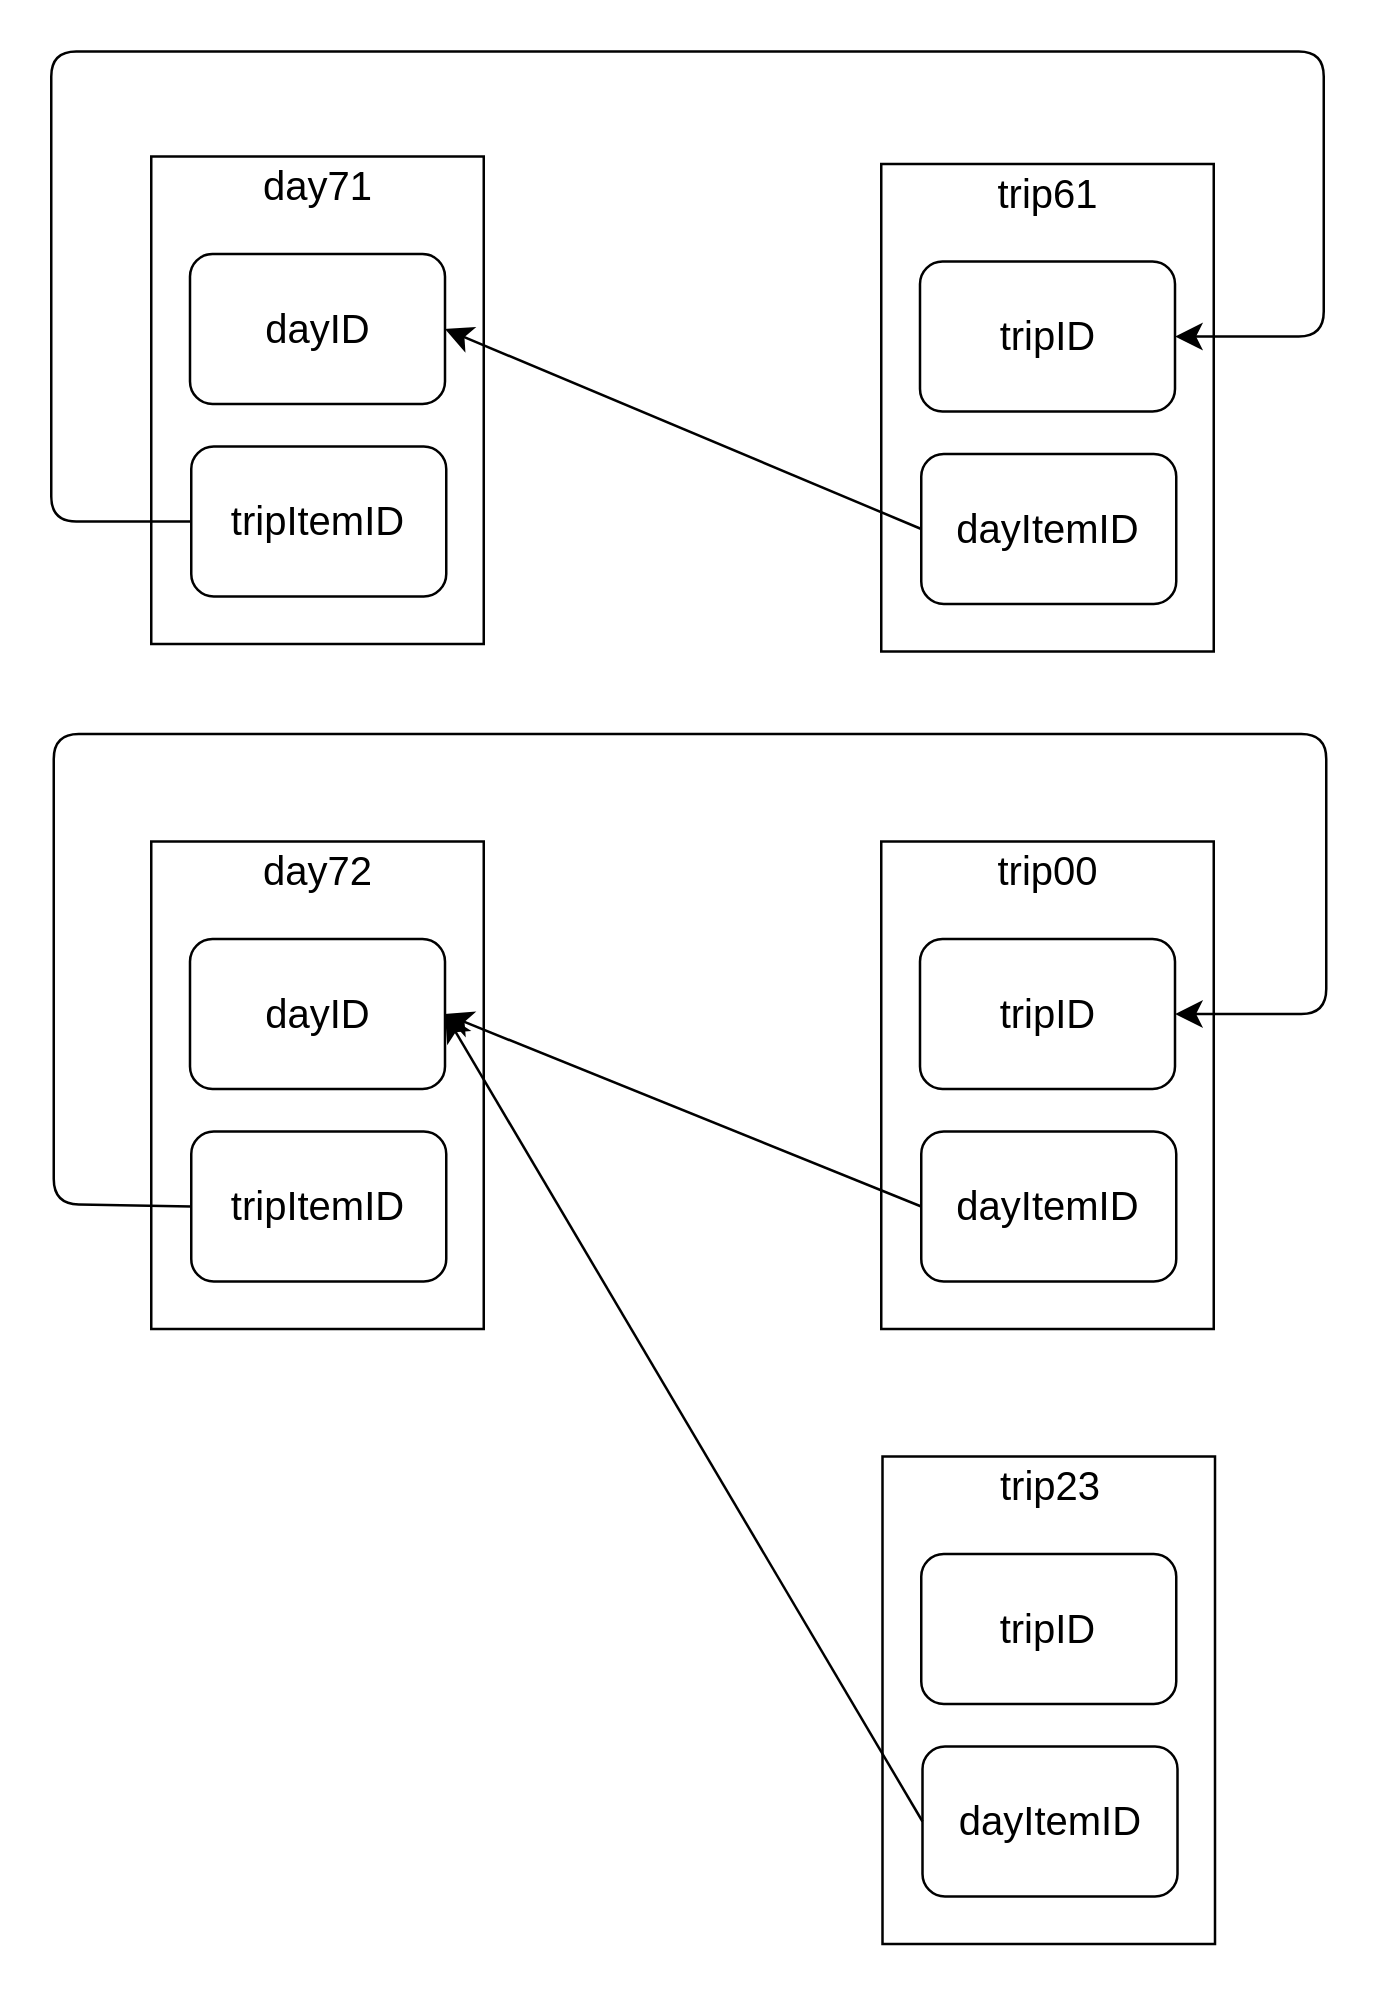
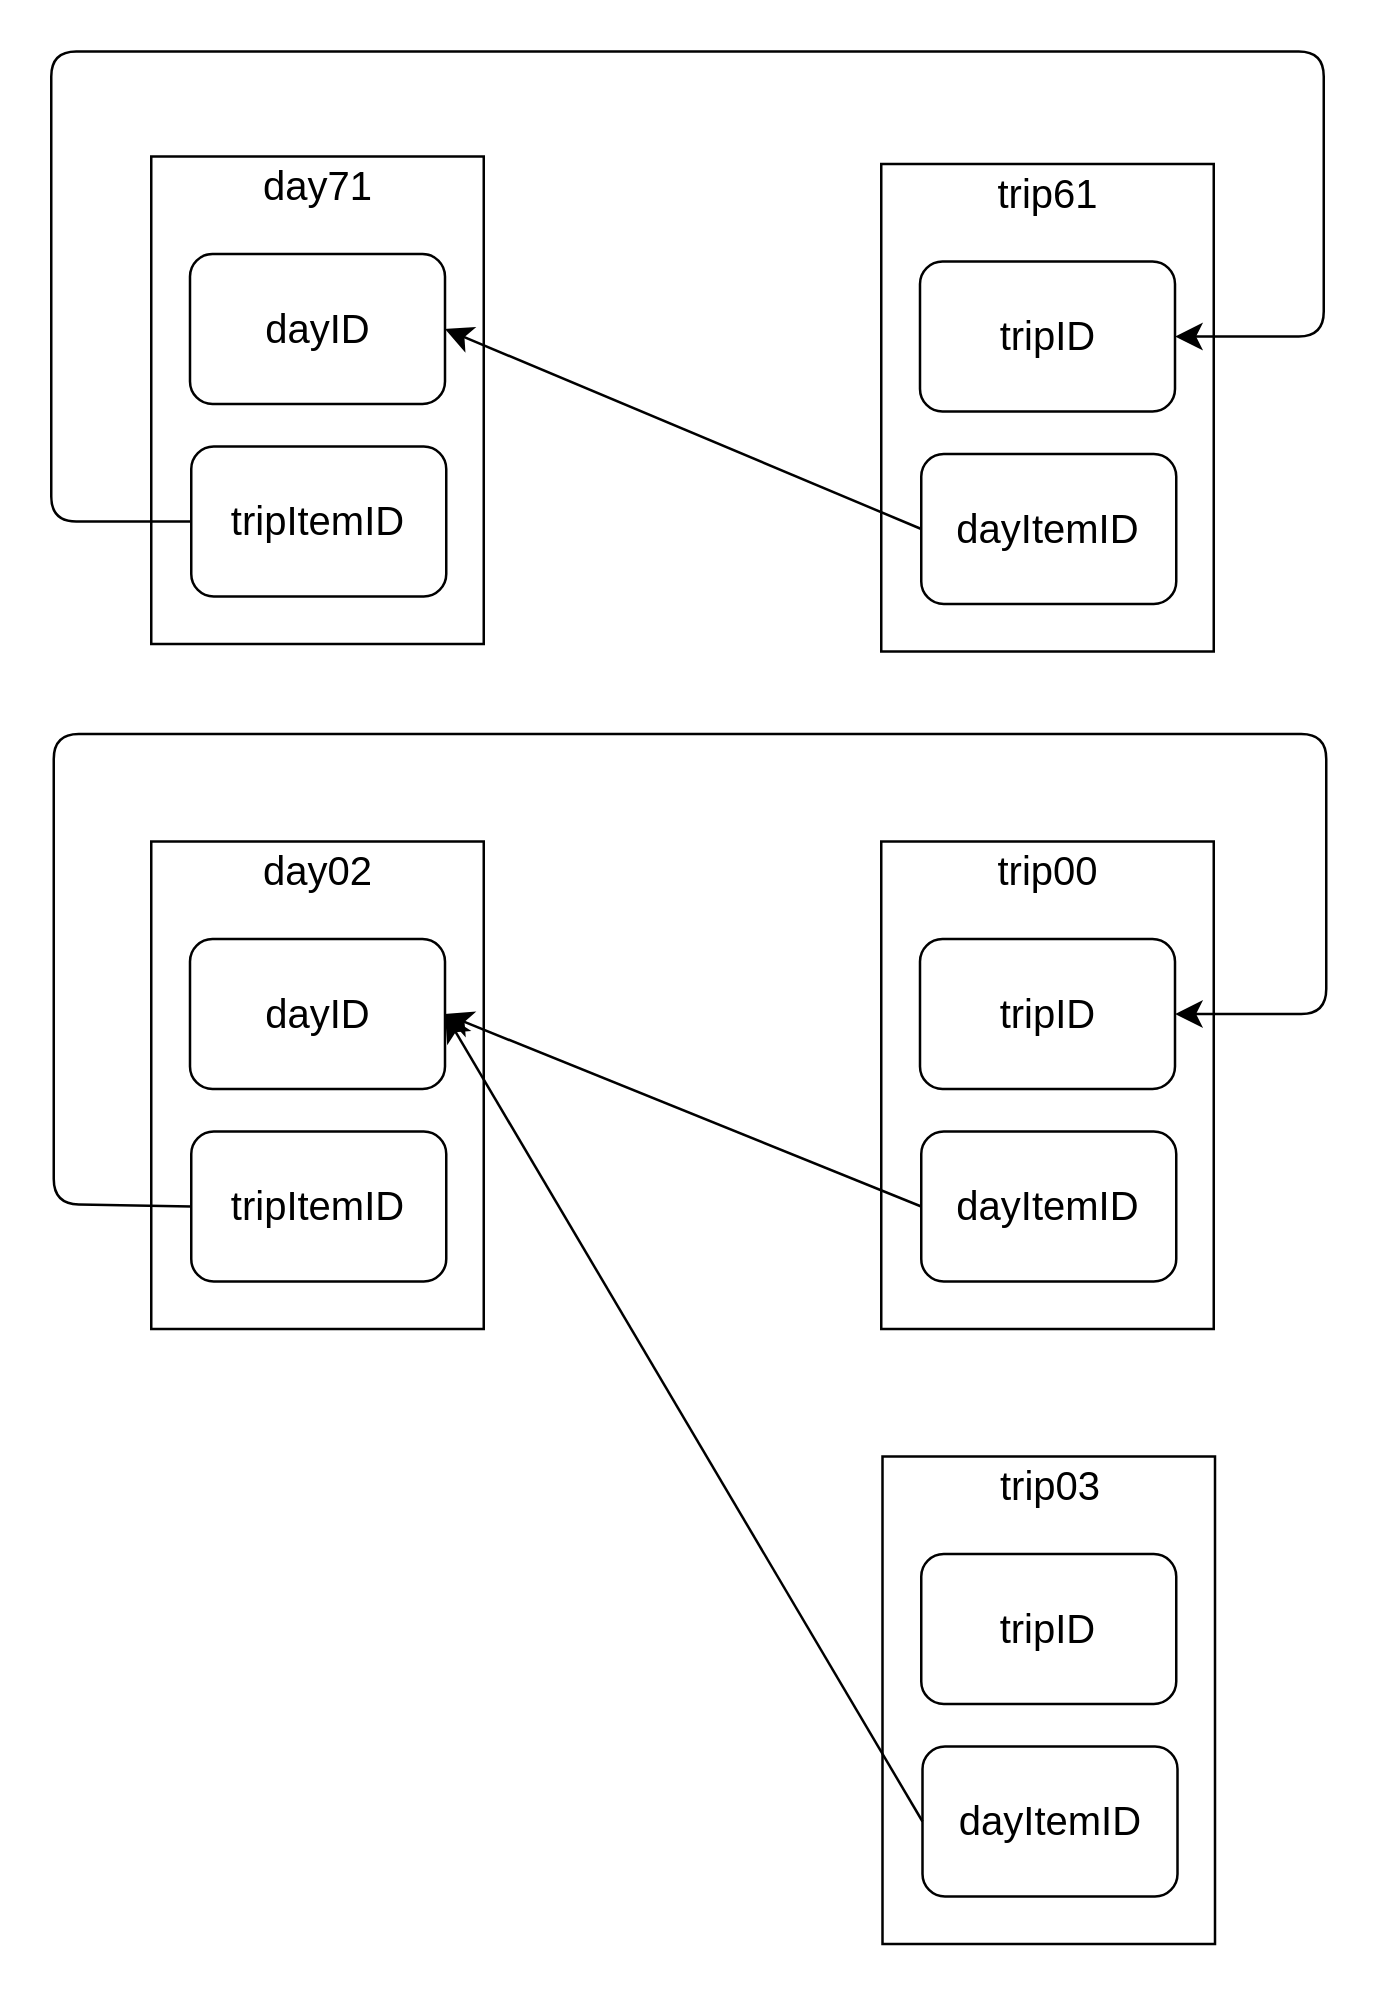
(319, 871) -> (319, 871)
(1051, 1486) -> (1051, 1486)
